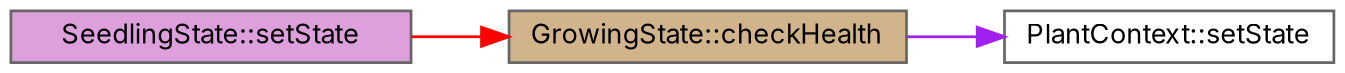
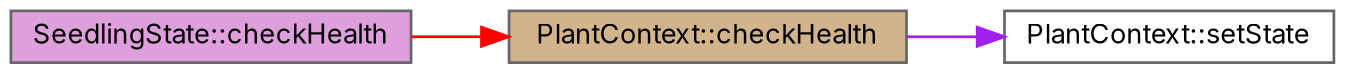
(211, 37) -> (211, 37)
(708, 37) -> (708, 37)
